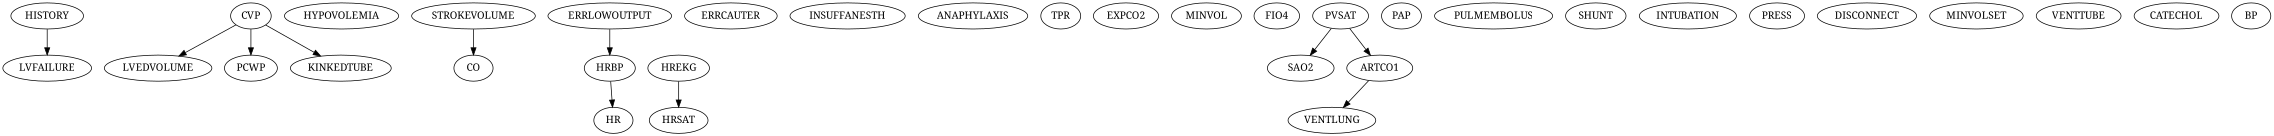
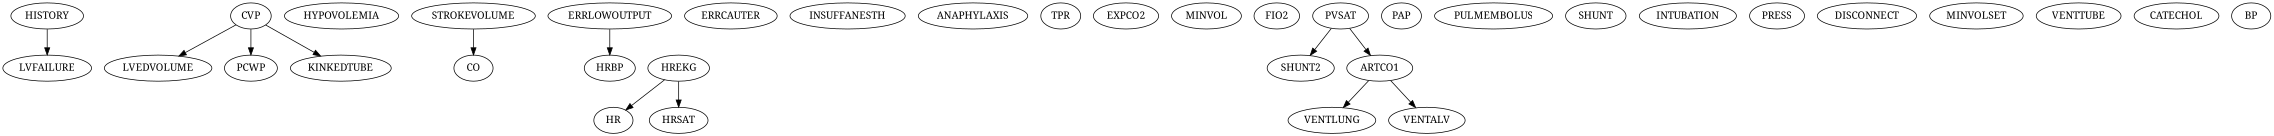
(1277, 16) -> (1277, 16)
(1301, 68) -> (1301, 68)
(611, 91) -> (648, 93)
none -> (1427, 120)
